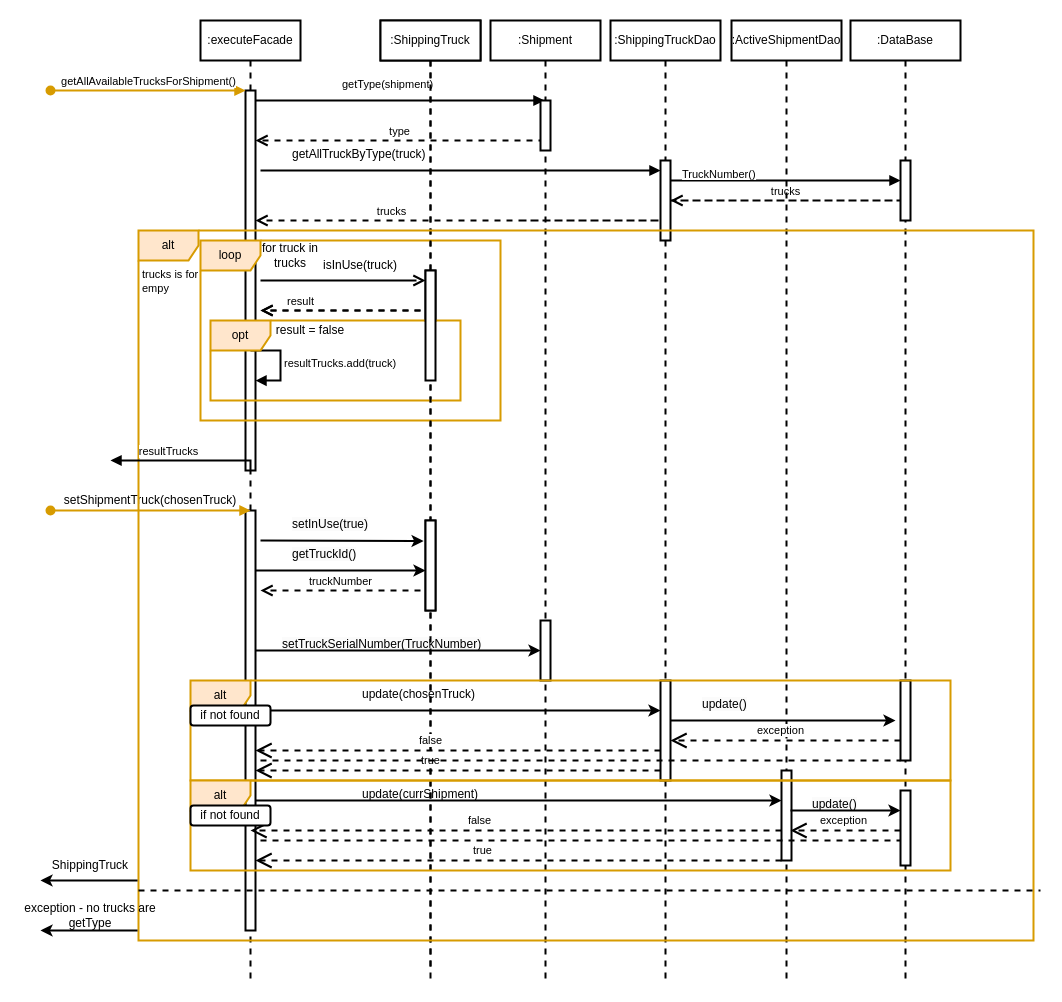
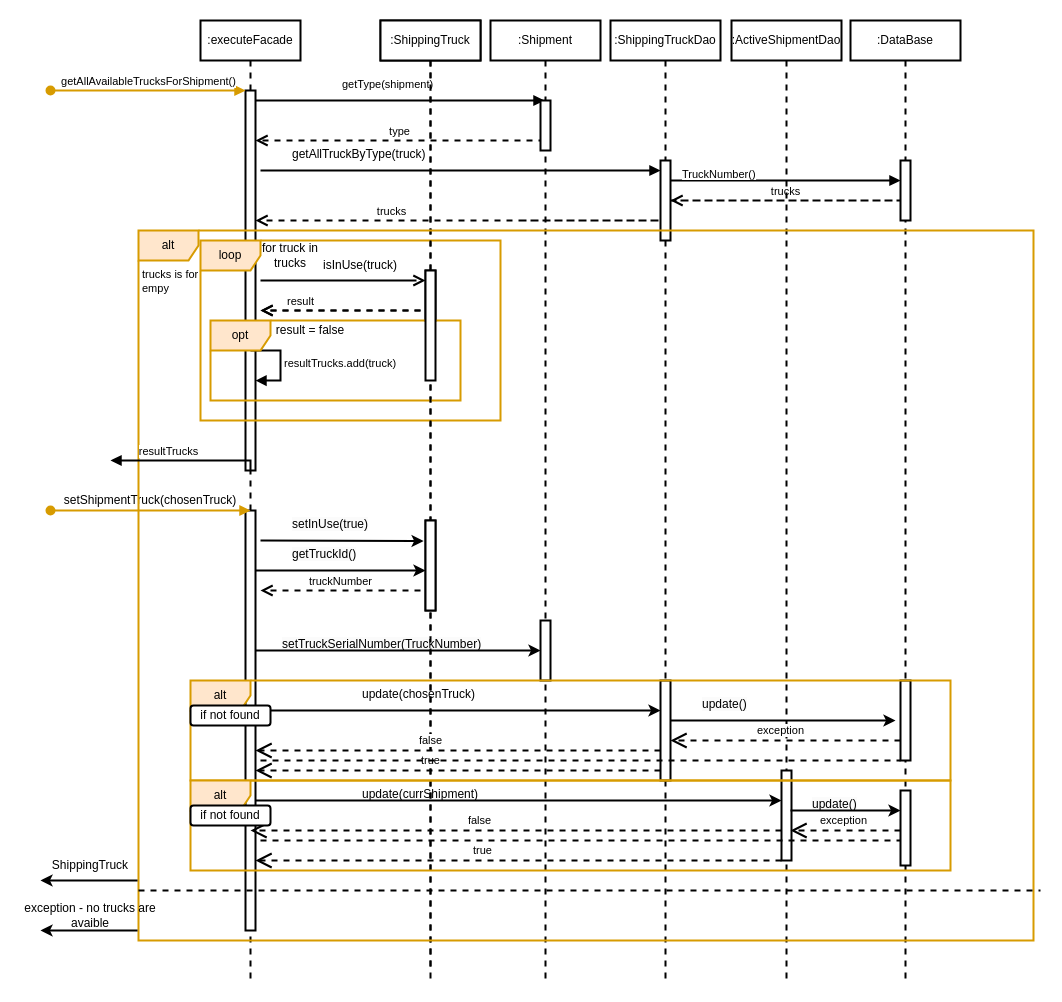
(91, 916) -> (91, 916)
